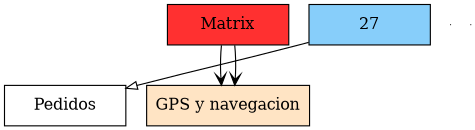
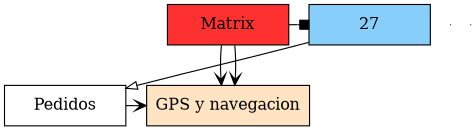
none -> (293, 25)
none -> (130, 106)
